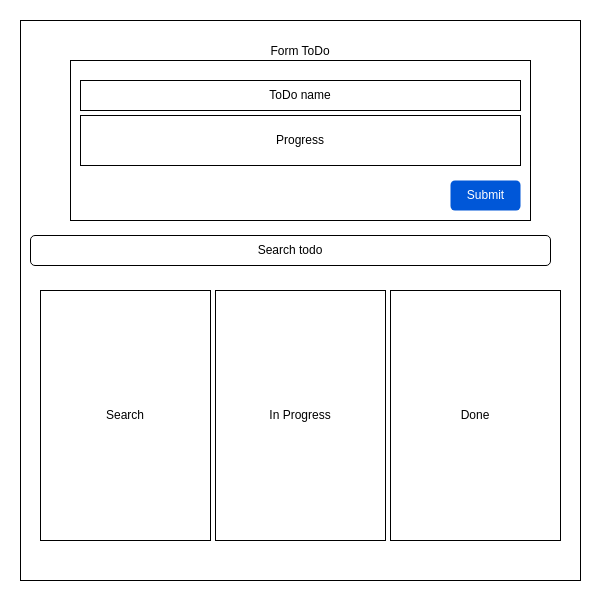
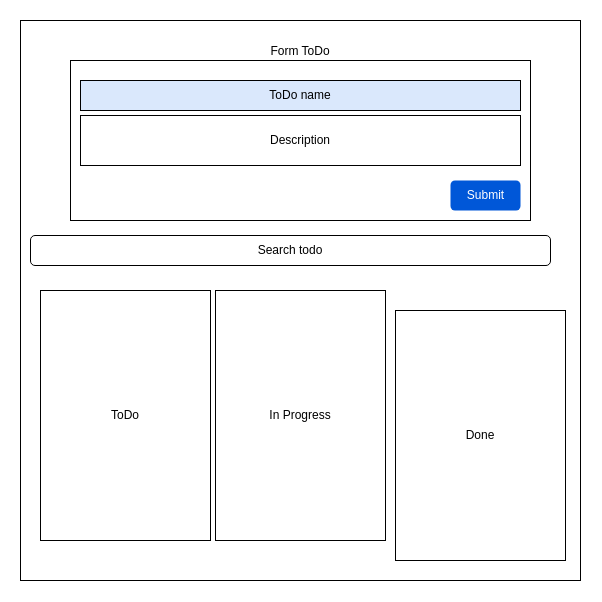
(301, 96) -> (301, 96)
(301, 141) -> (301, 141)
(126, 416) -> (126, 416)
(476, 416) -> (481, 436)
